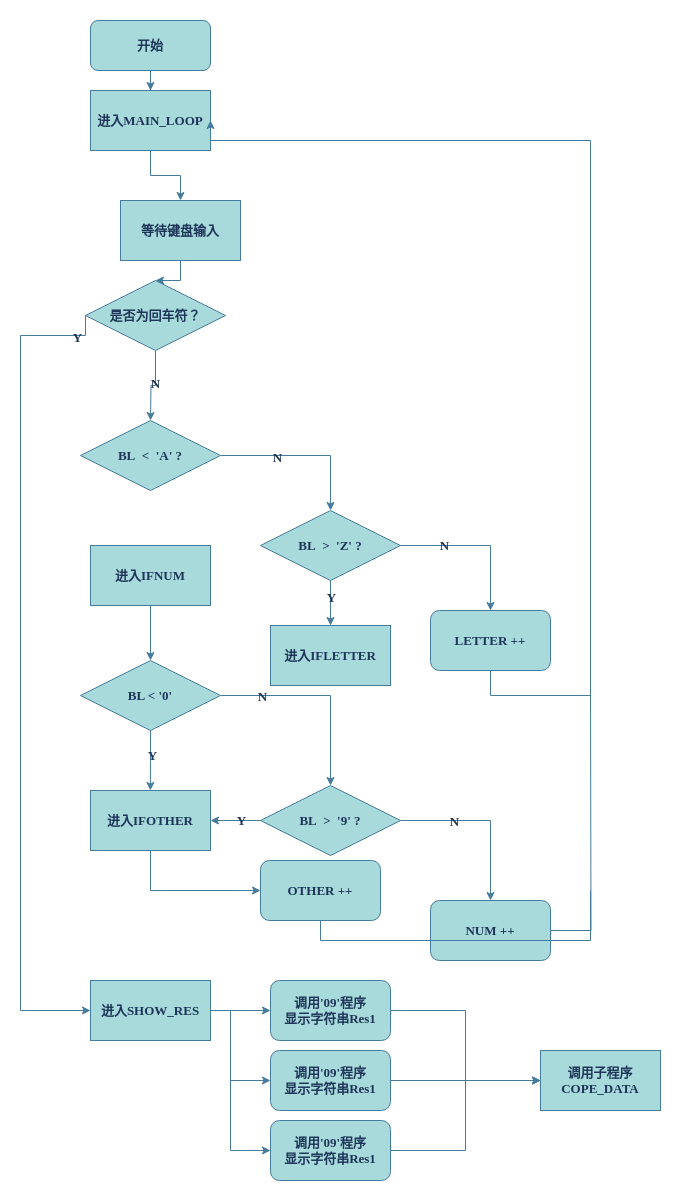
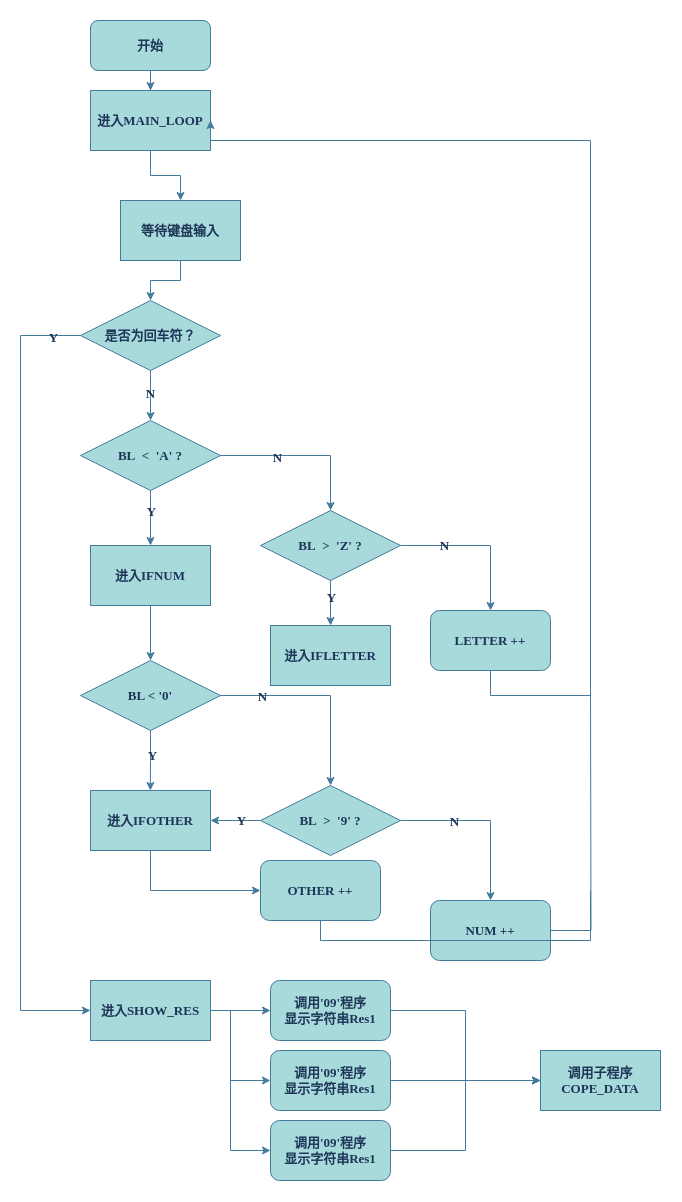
(156, 316) -> (151, 336)
none -> (151, 515)
